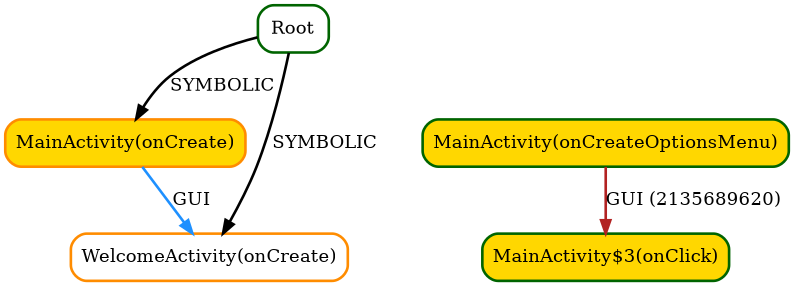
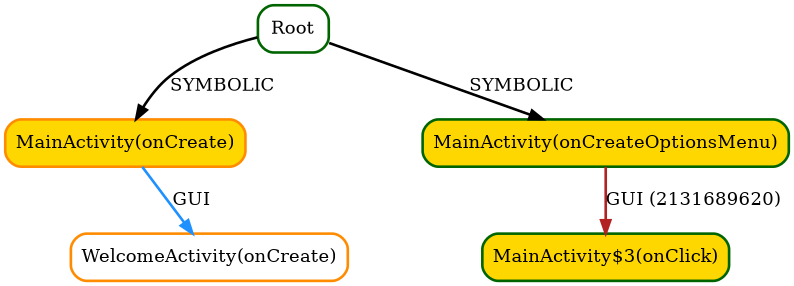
(266, 140) -> (430, 79)
(694, 200) -> (694, 200)
